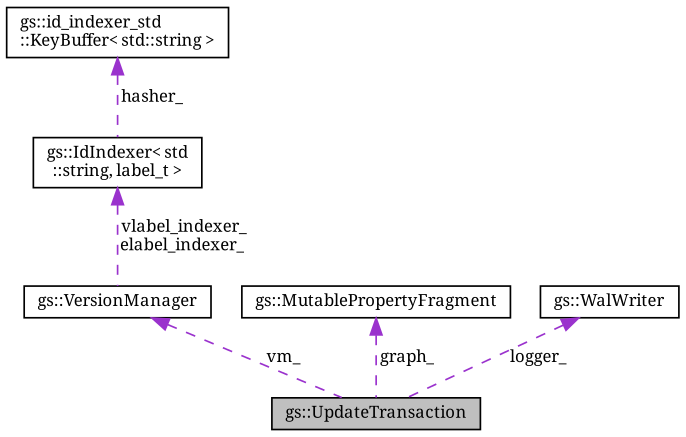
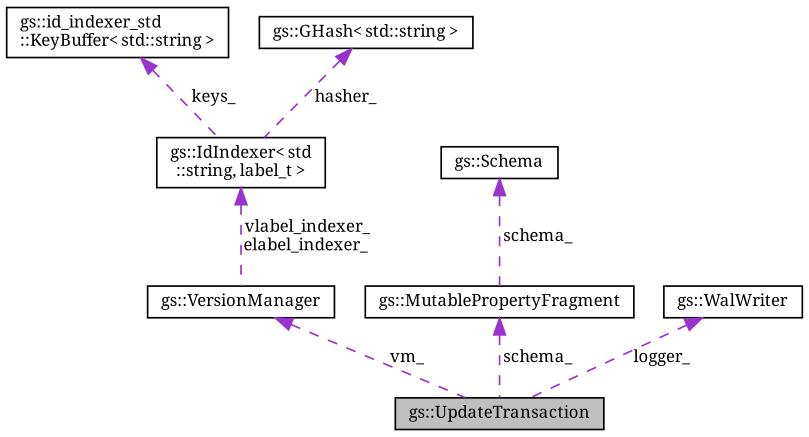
none -> (366, 33)
(151, 98) -> (212, 98)
none -> (500, 163)
(405, 358) -> (536, 358)
